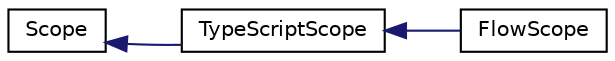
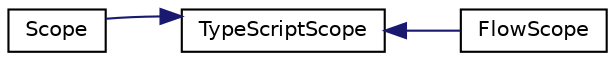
(154, 45) -> (133, 17)
